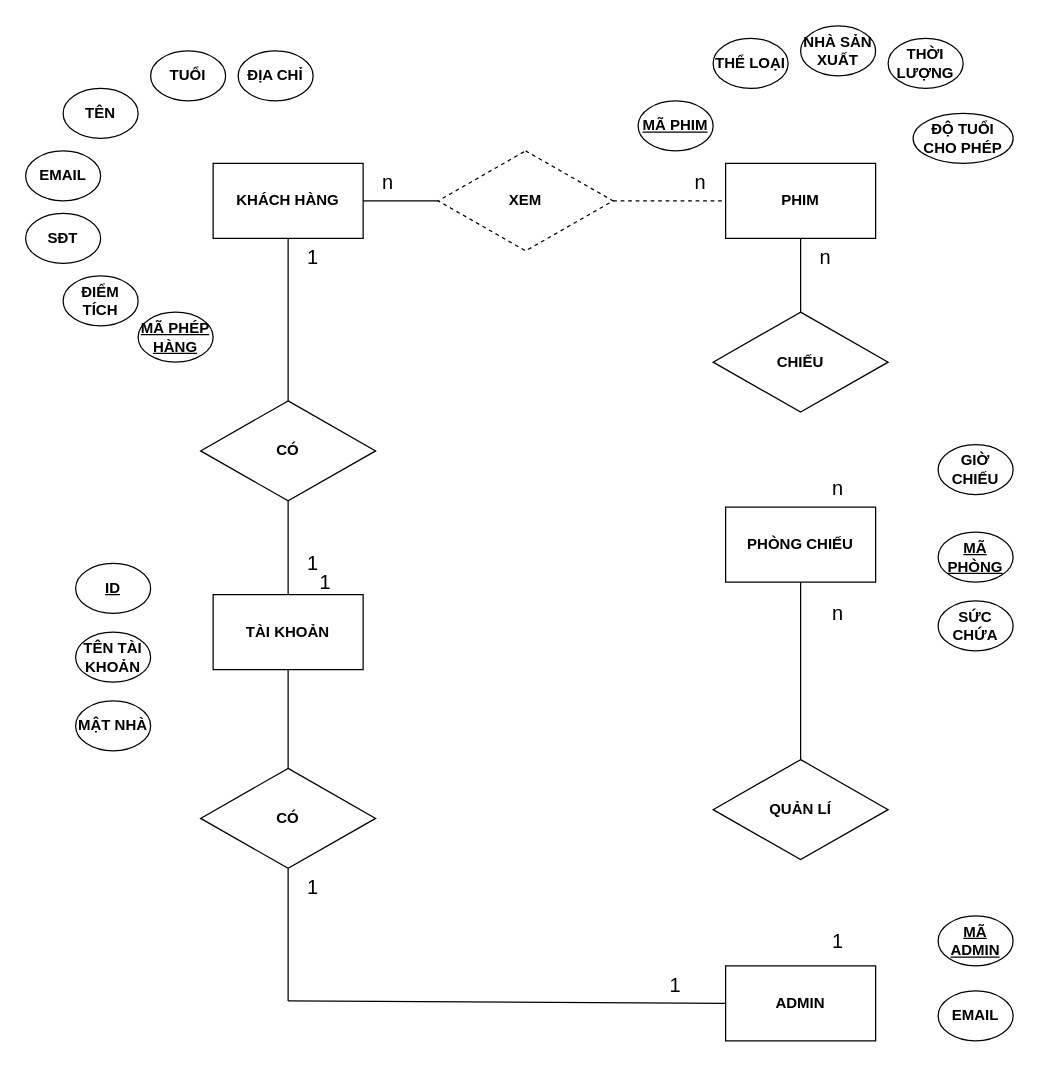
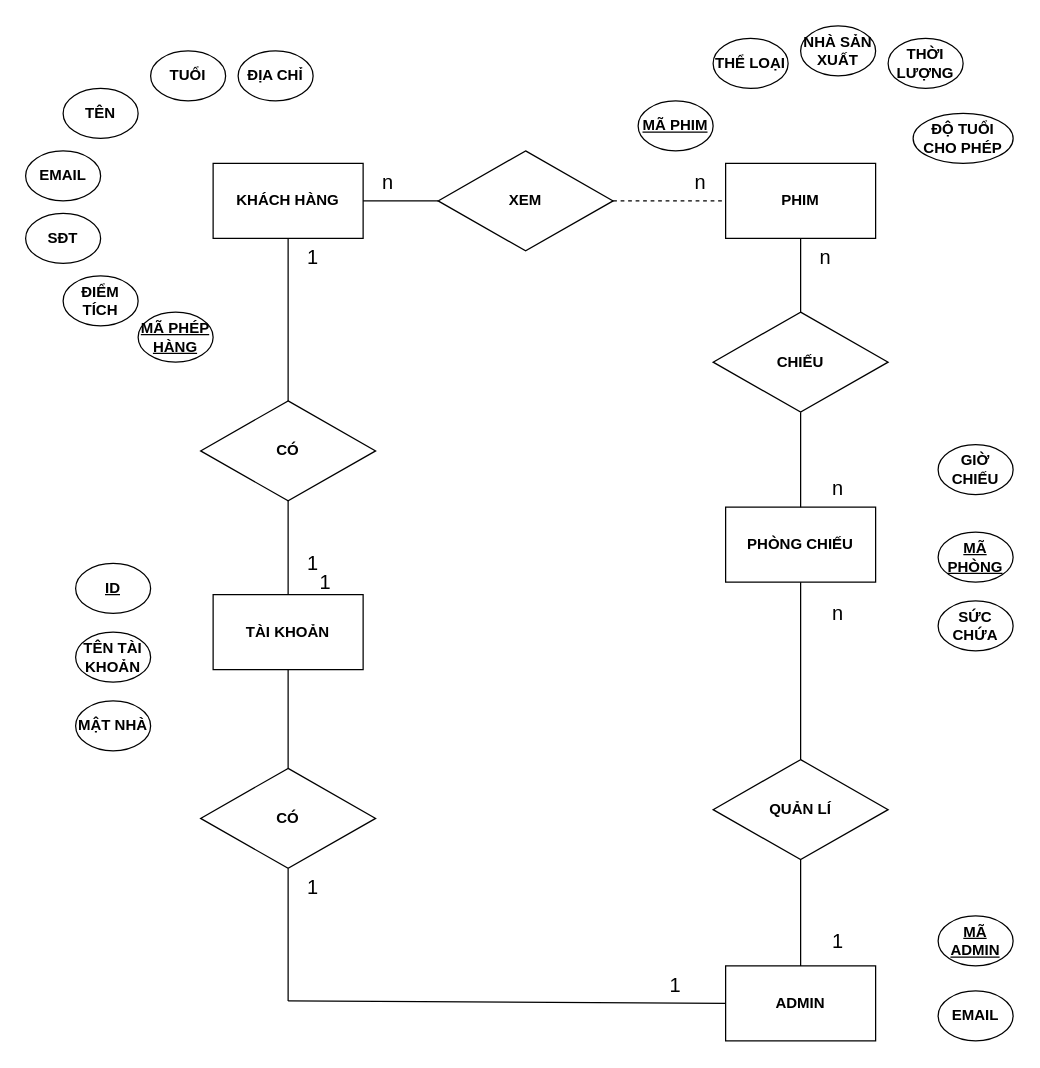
(526, 201) -> (526, 201)
none -> (801, 460)
none -> (801, 913)
